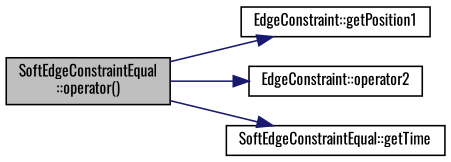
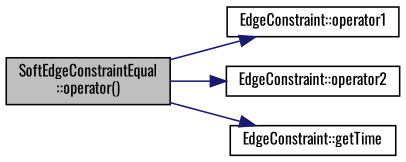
(336, 22) -> (313, 22)
(336, 140) -> (313, 140)
